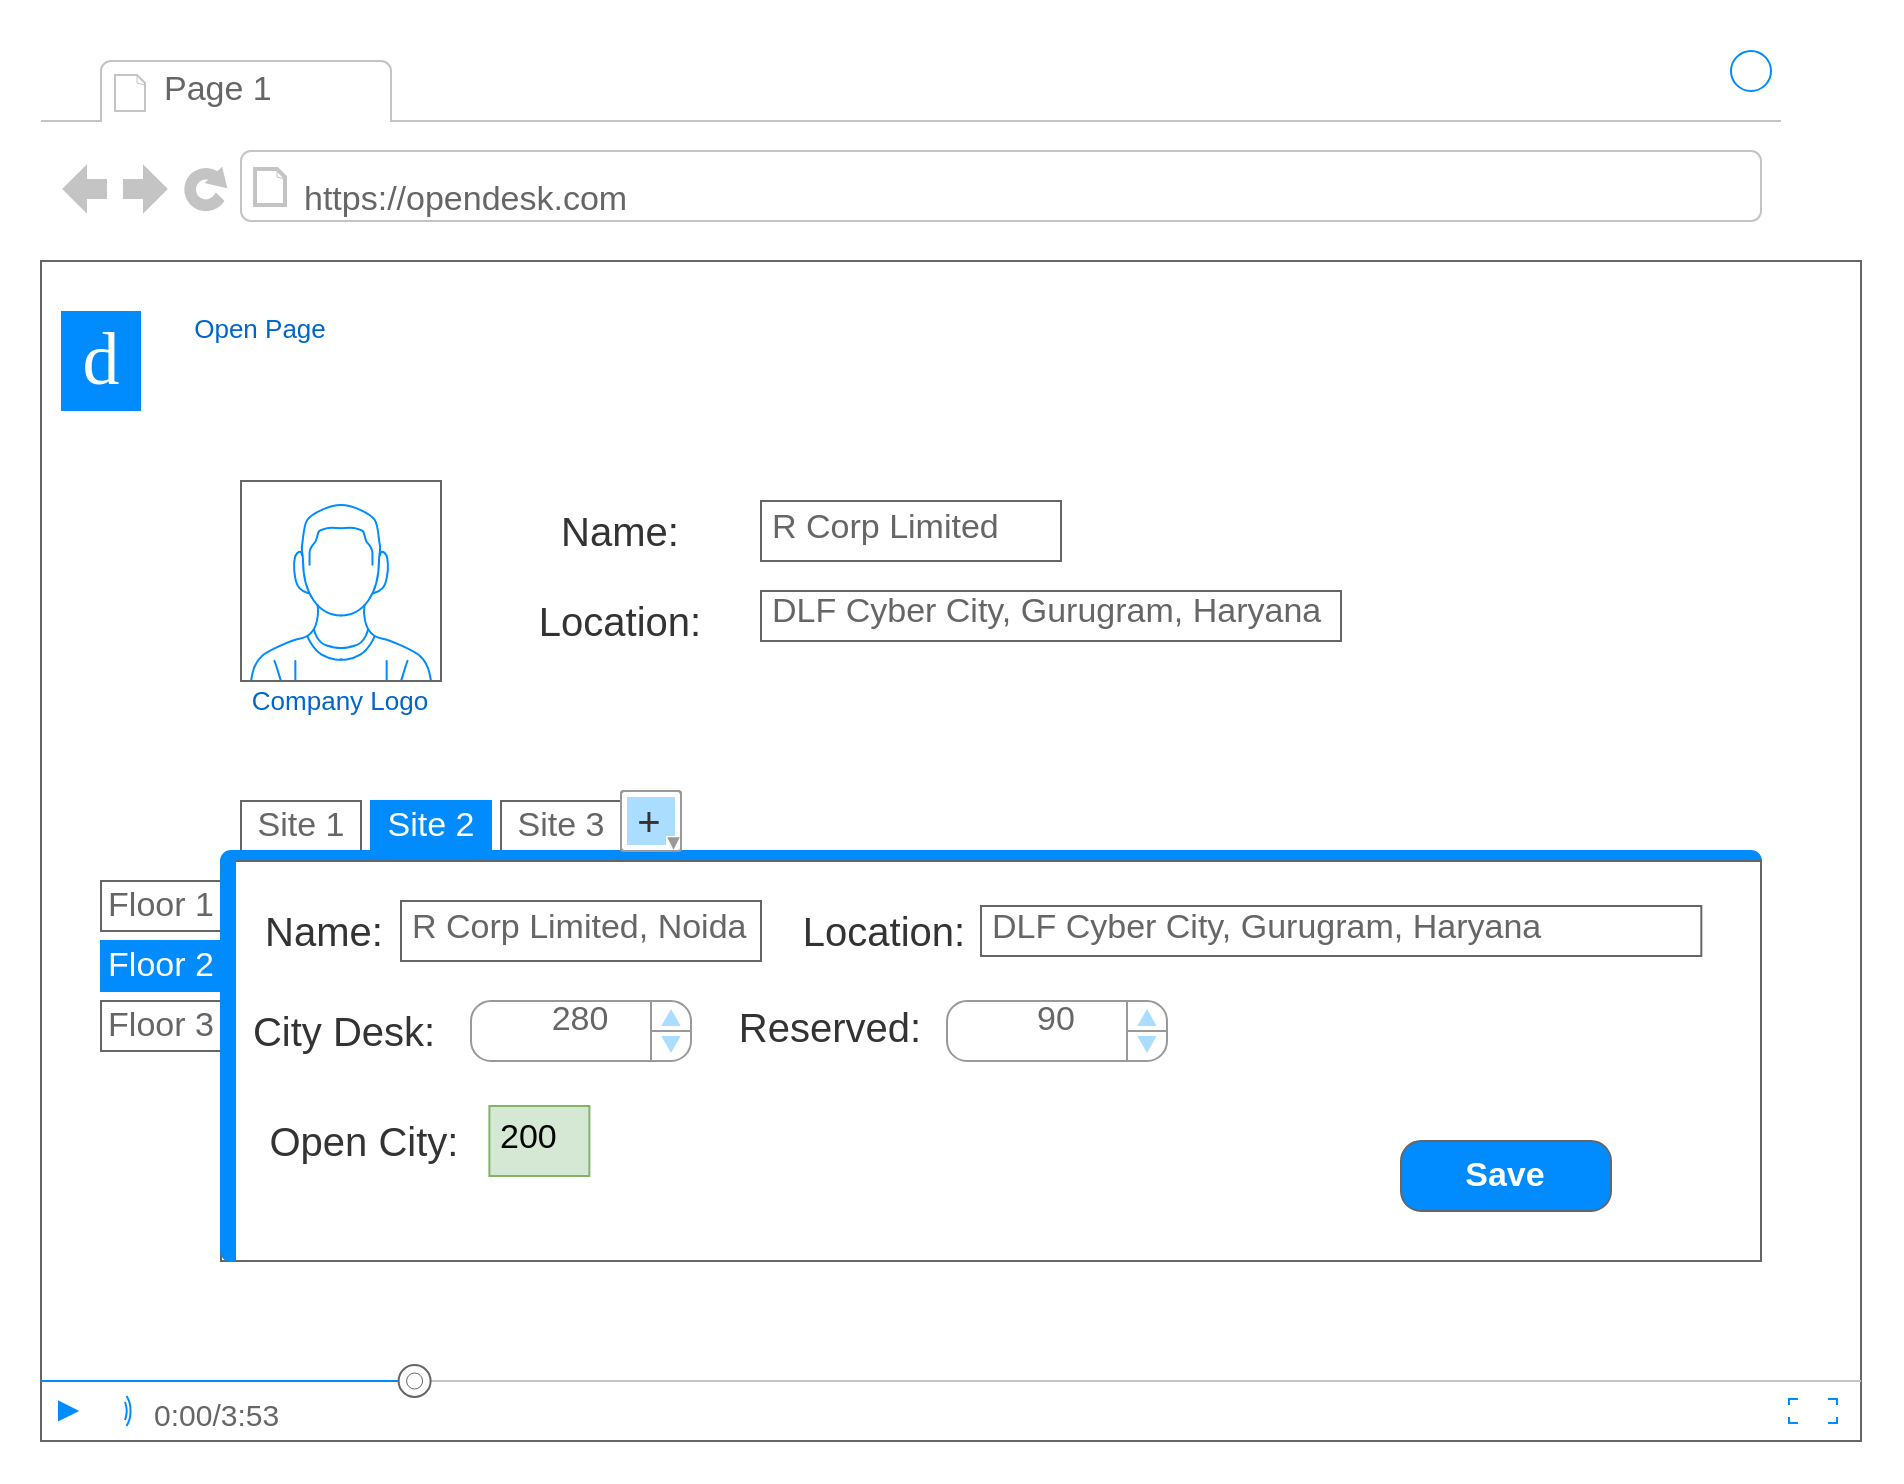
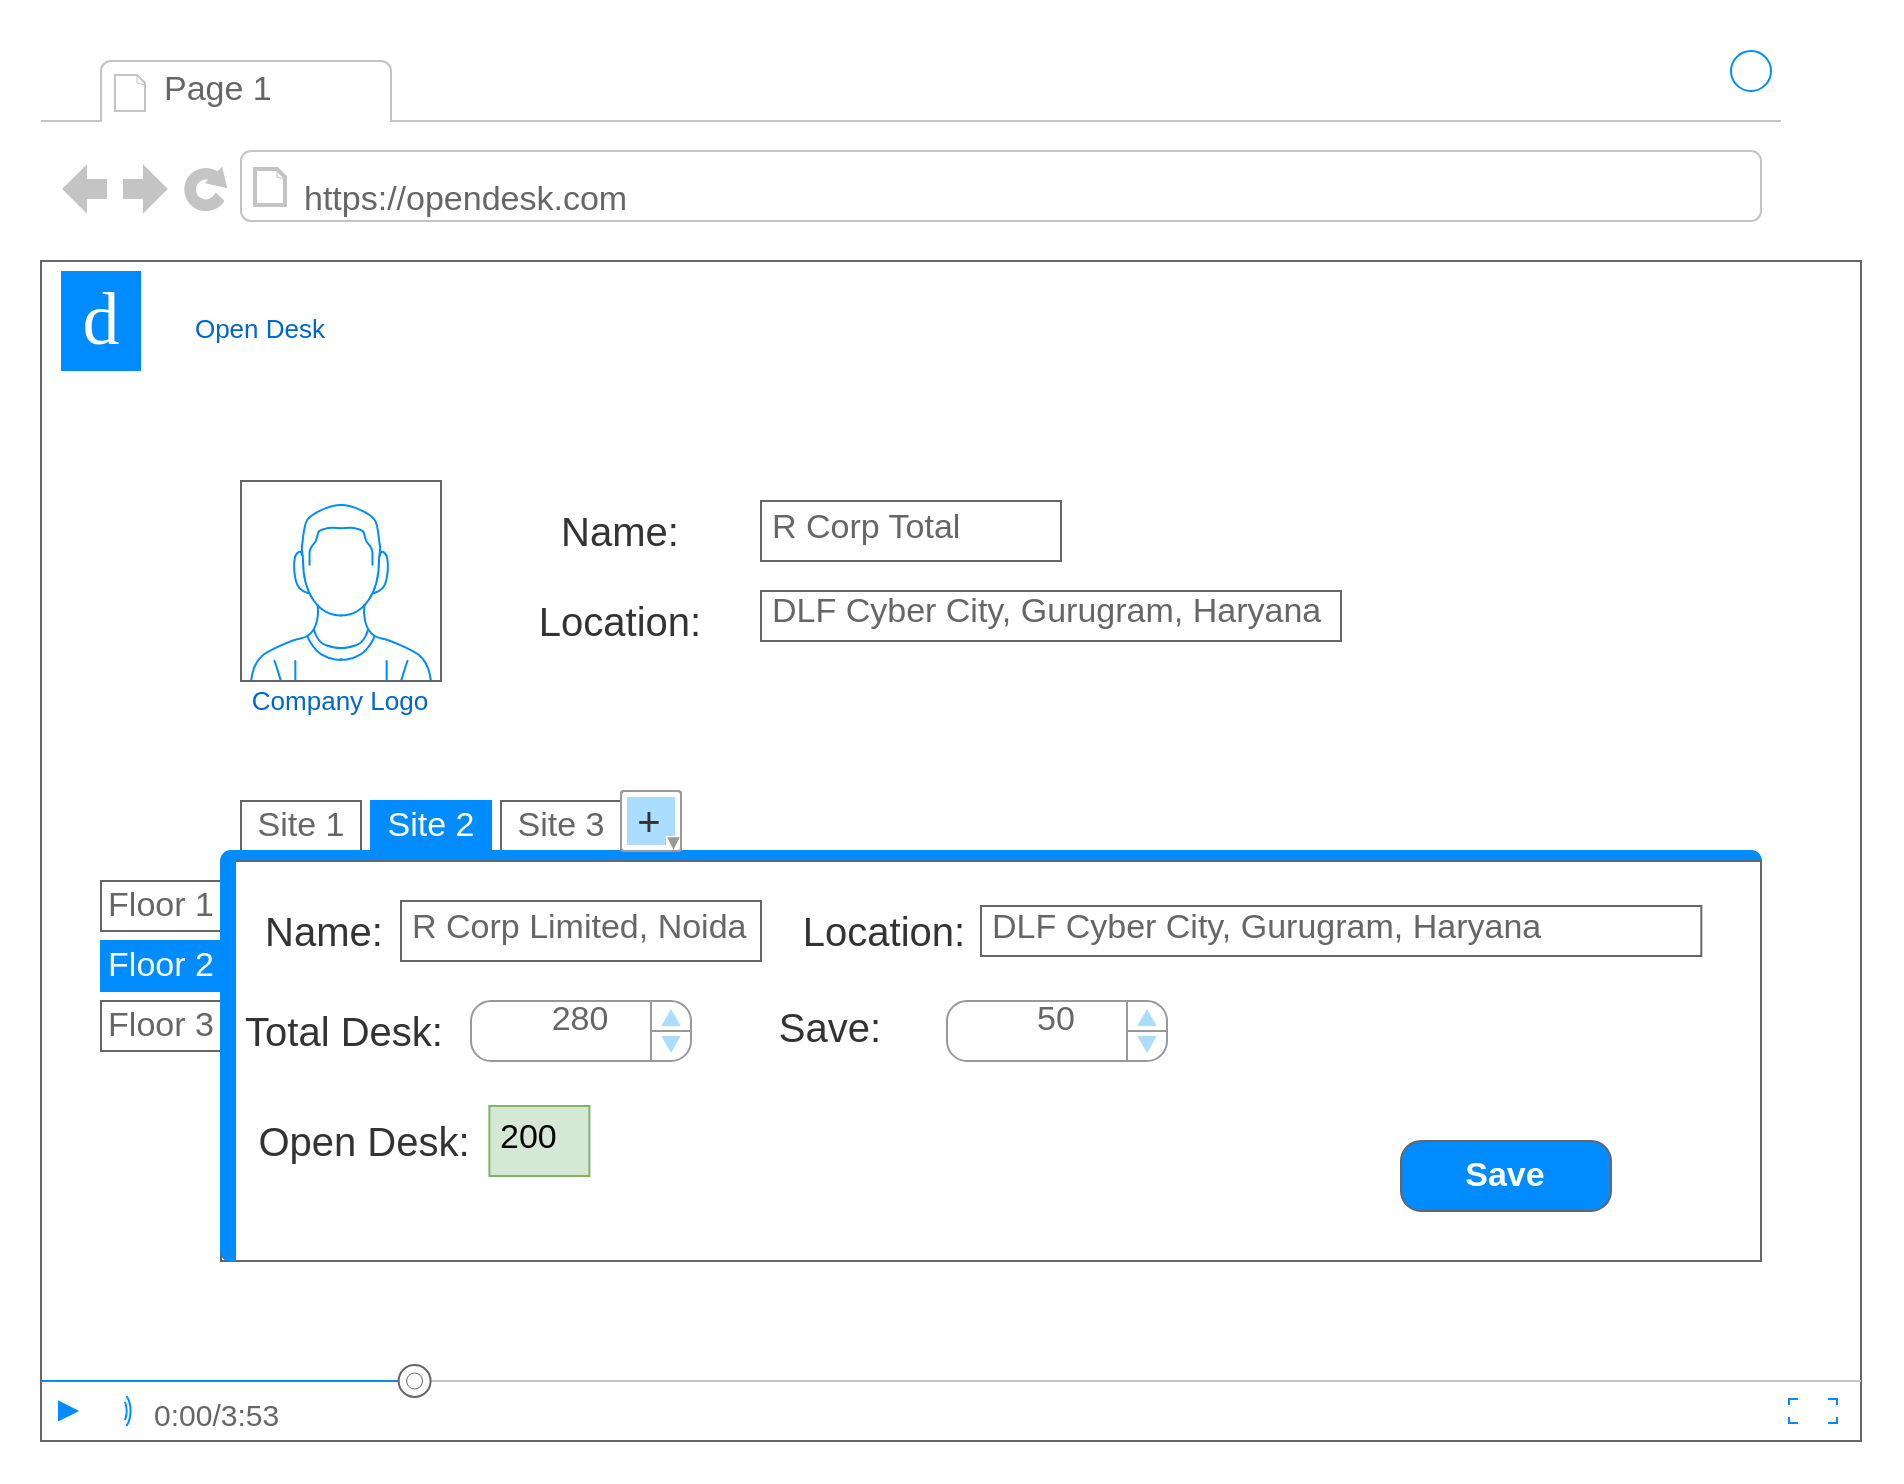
(261, 329) -> (261, 329)
(101, 361) -> (101, 321)
(889, 529) -> (874, 529)
(1057, 1001) -> (1057, 1001)
(831, 1027) -> (831, 1027)
(345, 1031) -> (345, 1031)
(365, 1141) -> (365, 1141)
